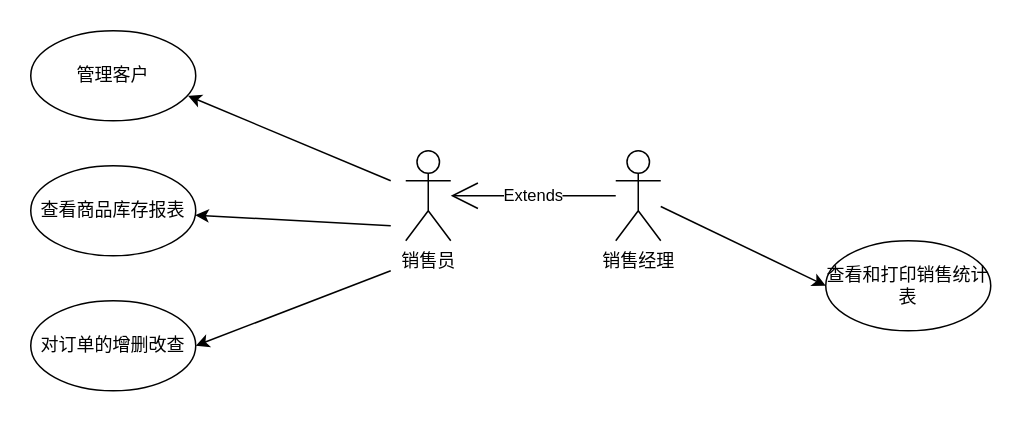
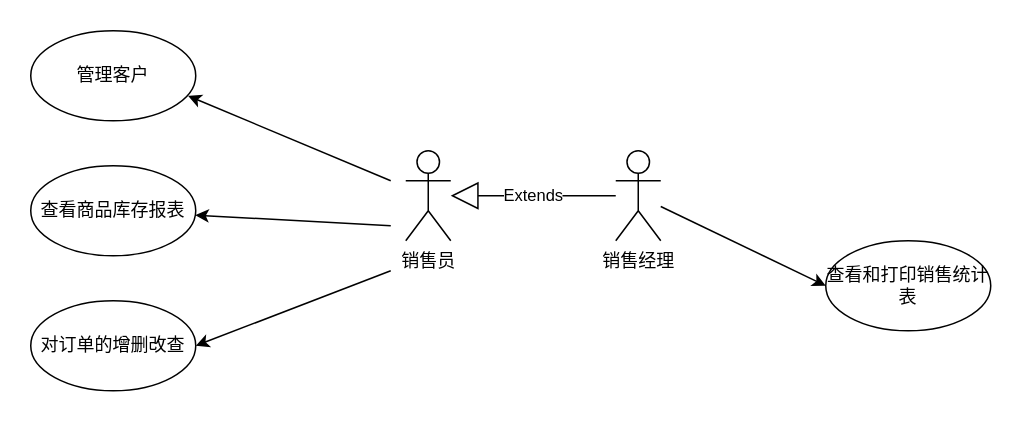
(467, 196) -> (479, 196)
